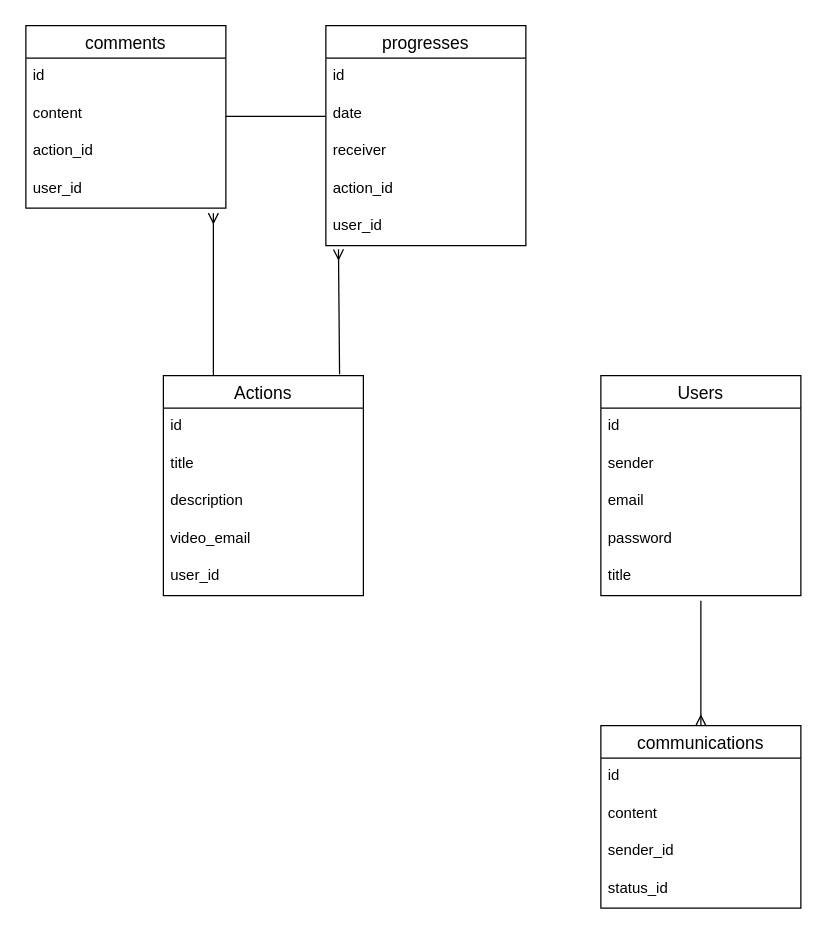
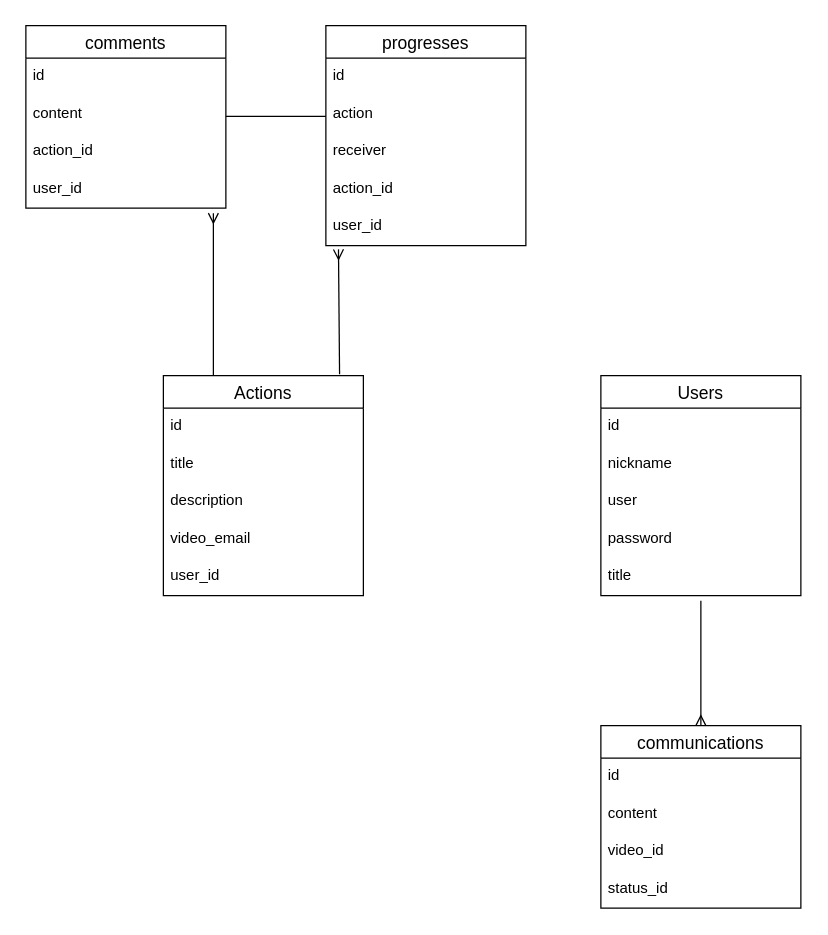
(349, 113) -> (356, 113)
(633, 463) -> (639, 463)
(625, 500) -> (624, 500)
(643, 850) -> (637, 850)
